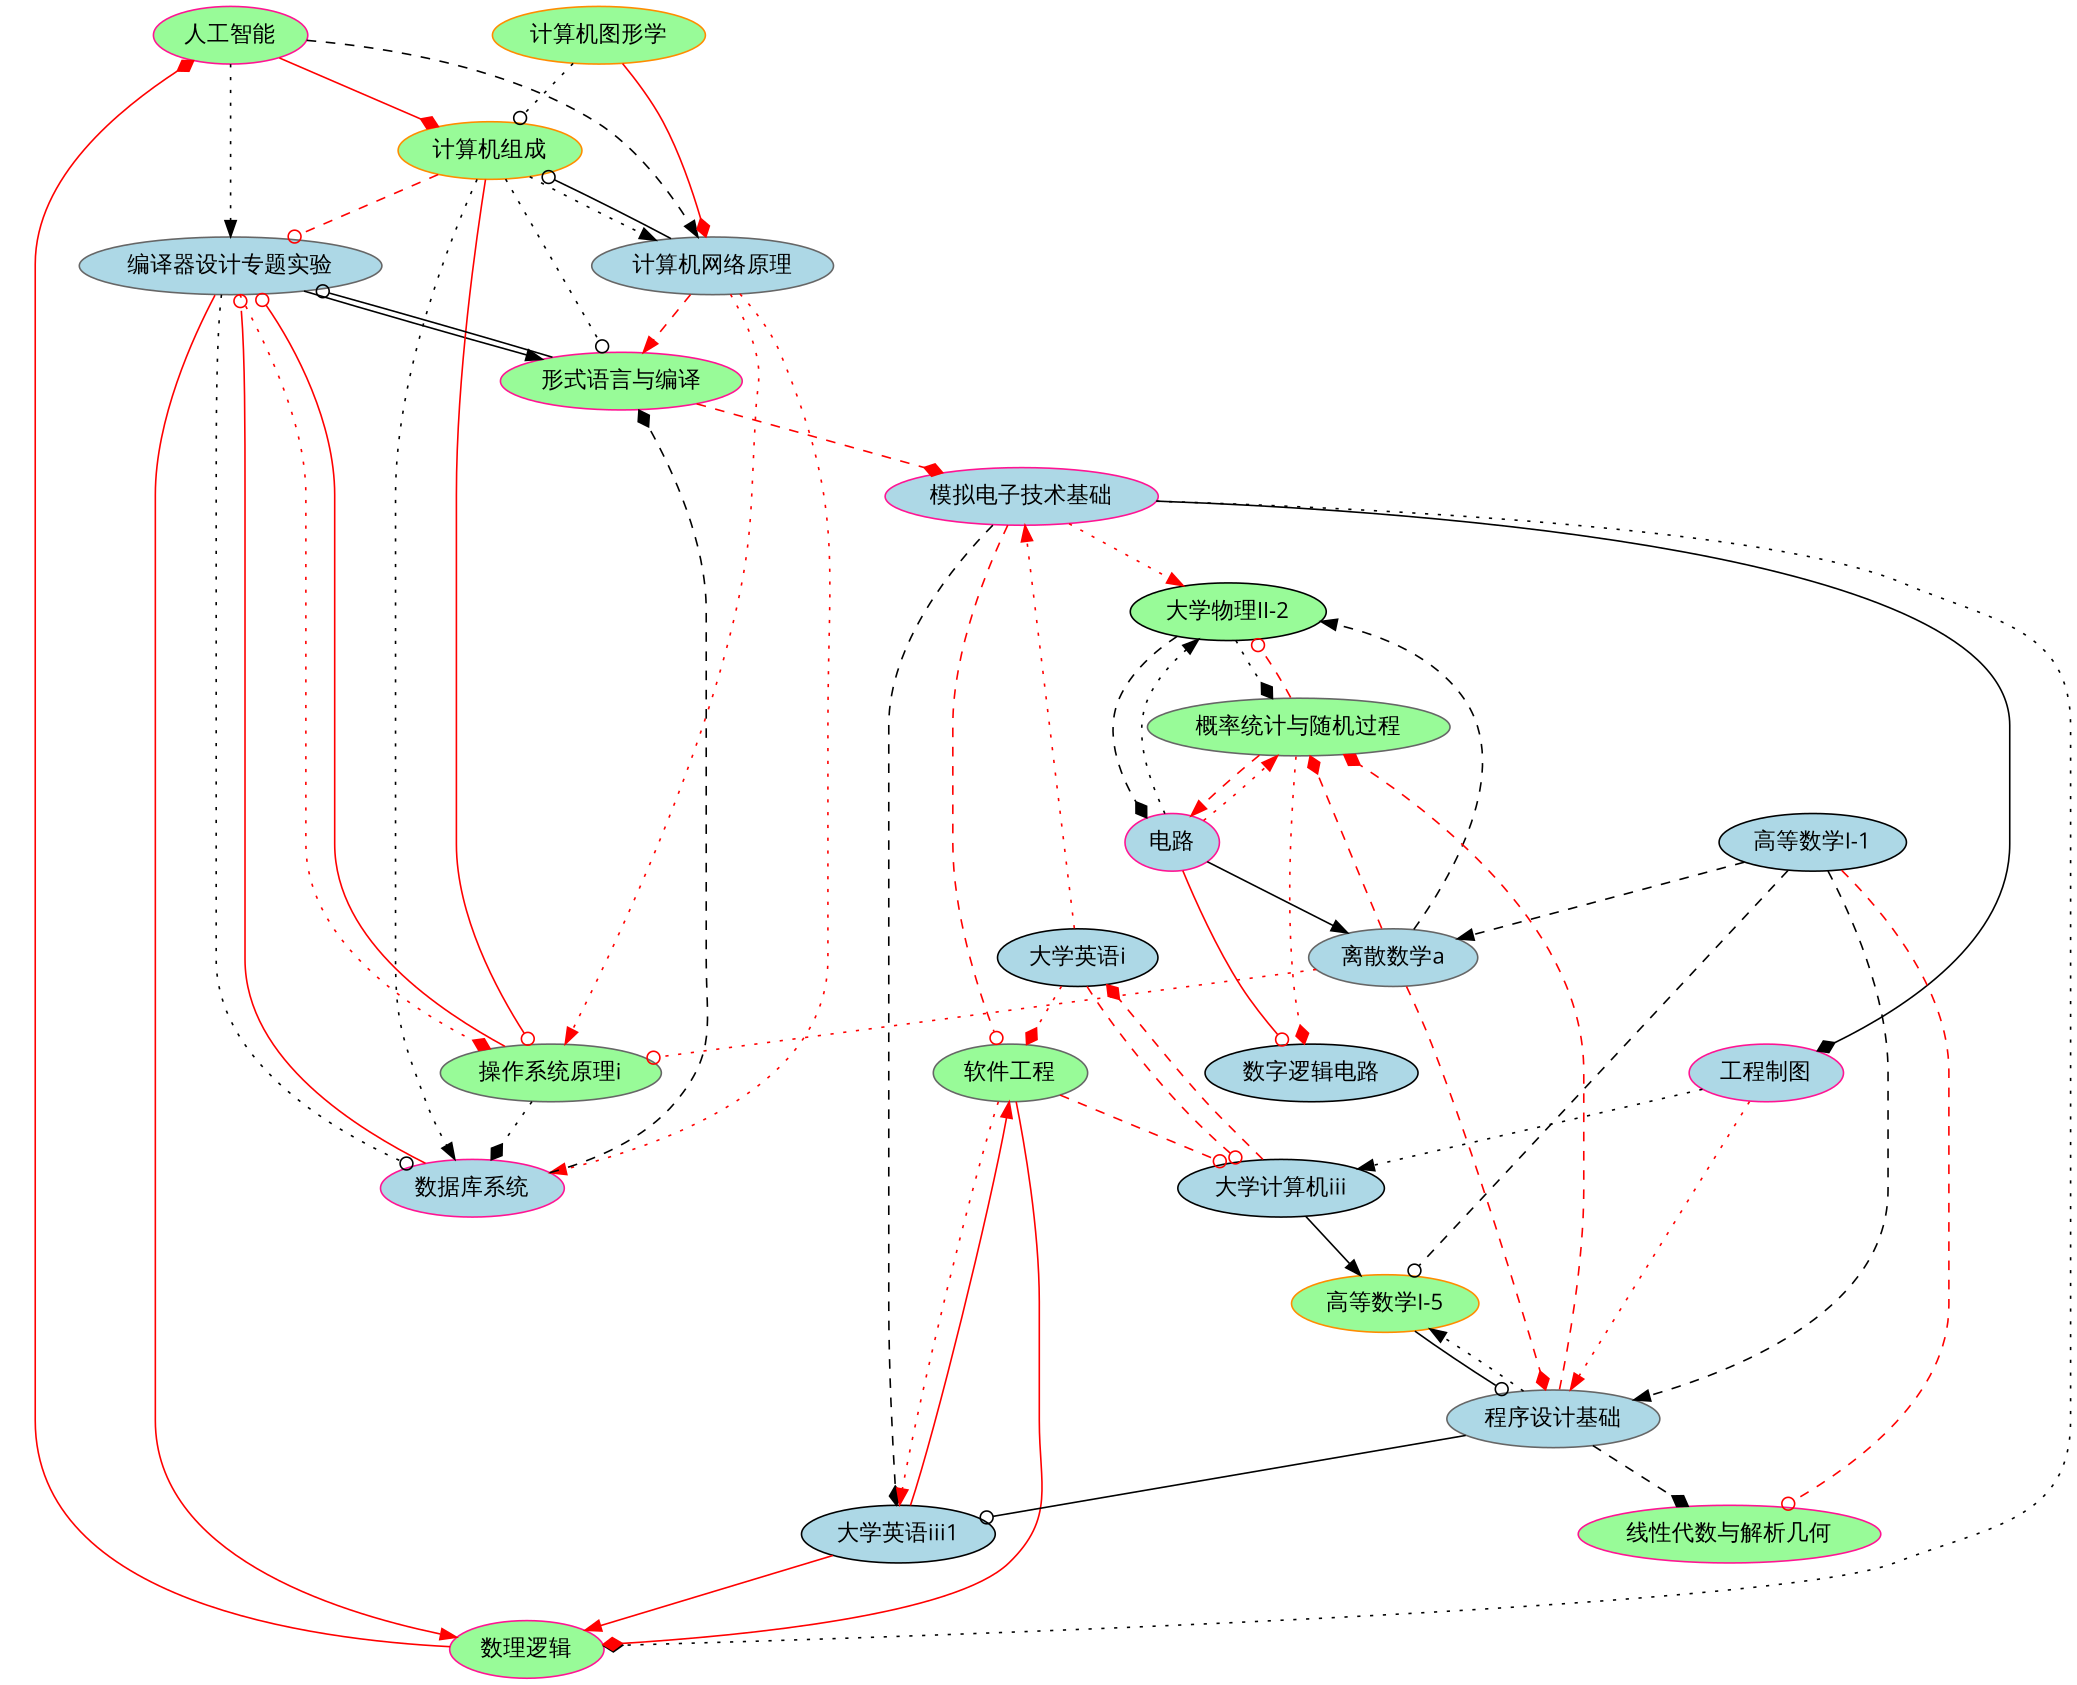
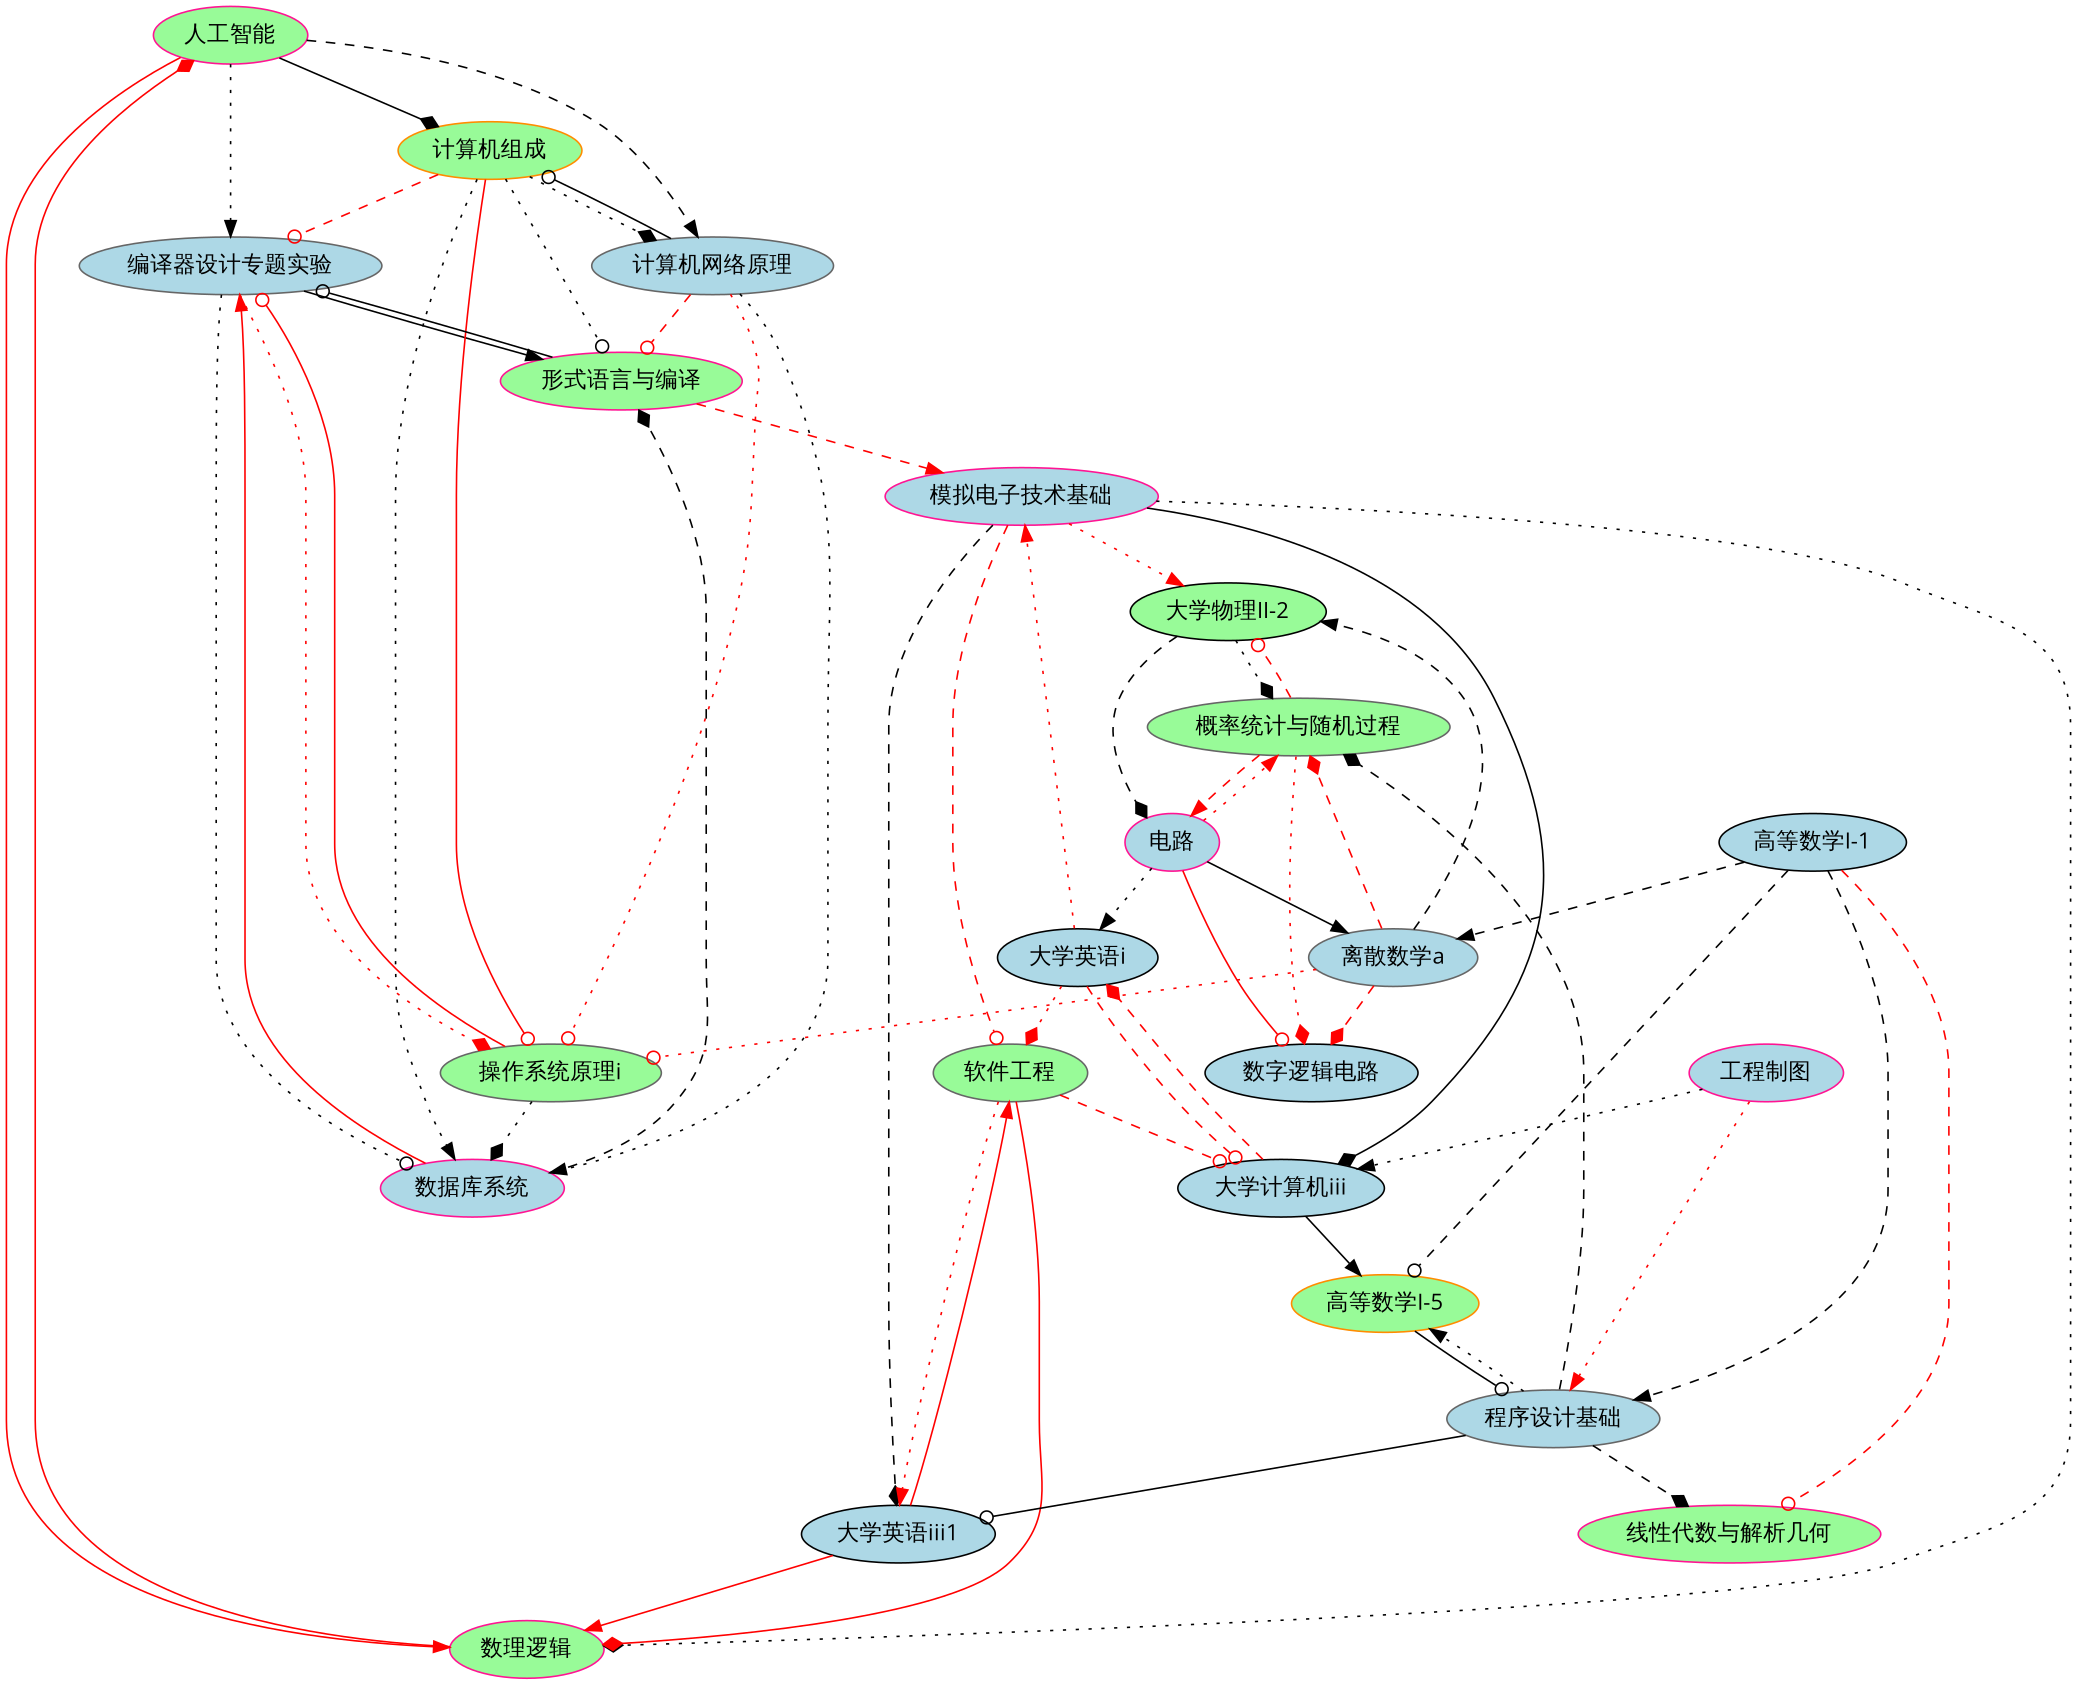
(599, 35) -> none
(350, 88) -> (350, 88)
(585, 205) -> (585, 205)
(671, 318) -> (671, 318)
(823, 439) -> (823, 439)
(1808, 580) -> (1520, 756)
(720, 672) -> (720, 672)
(1142, 726) -> (1131, 893)
(245, 778) -> (245, 778)
(828, 797) -> (828, 797)
(1579, 1035) -> (1579, 1035)
(155, 1044) -> (6, 965)
(1479, 1177) -> (1358, 1007)
